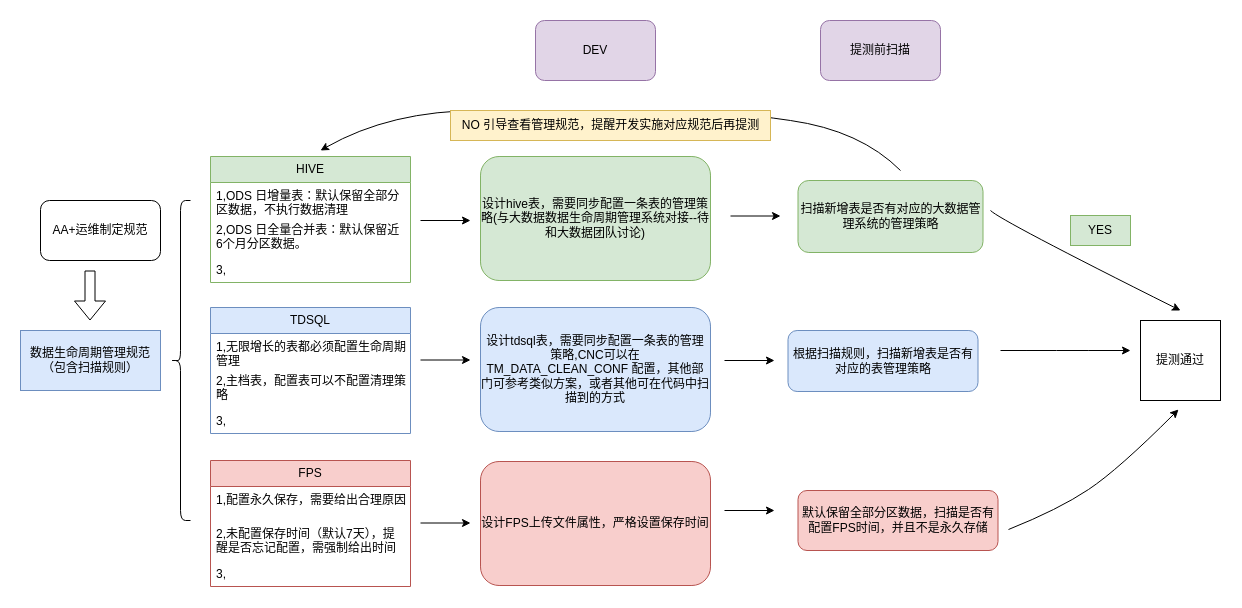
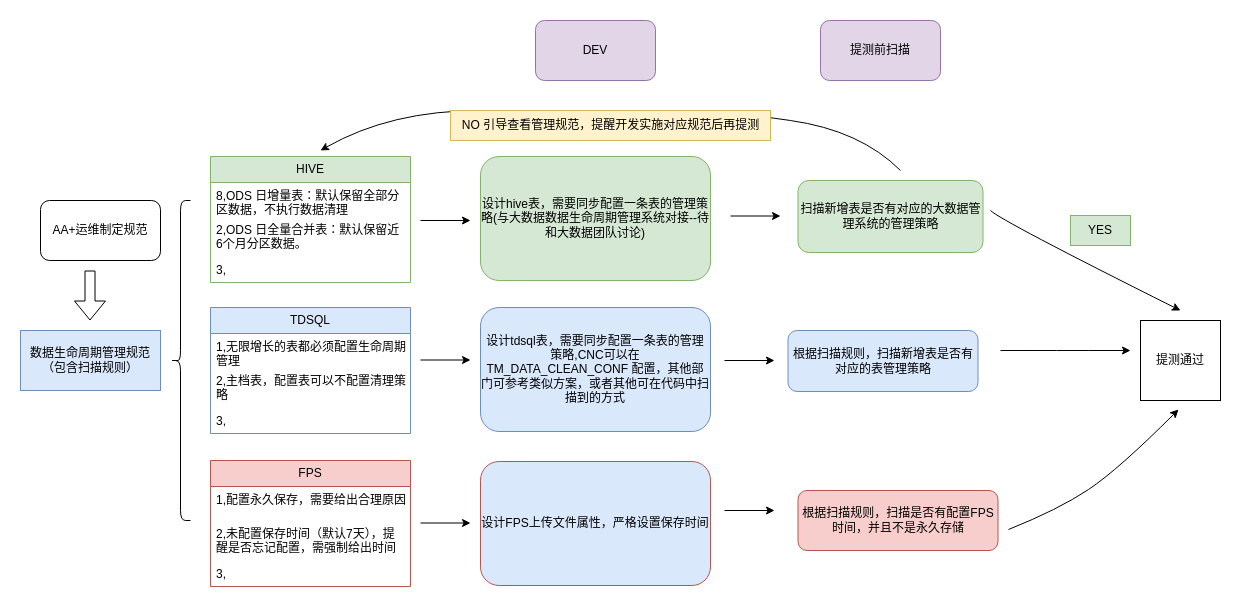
(312, 204) -> (312, 204)
(899, 521) -> (899, 521)
(596, 524) -> (596, 524)
